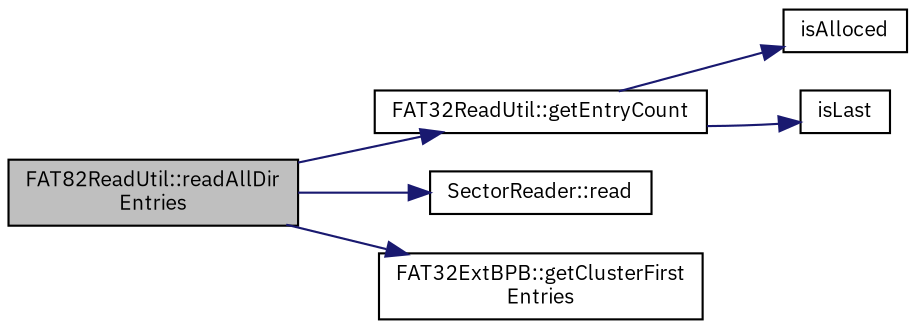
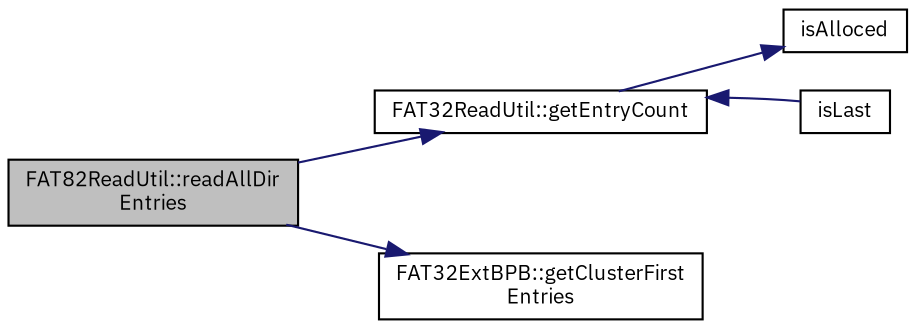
(743, 125) -> (765, 99)
(541, 193) -> none
